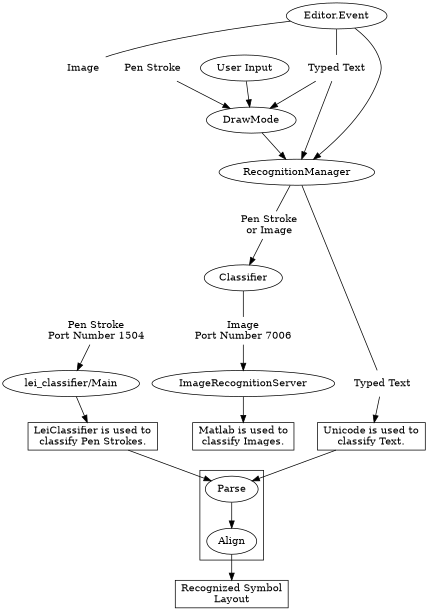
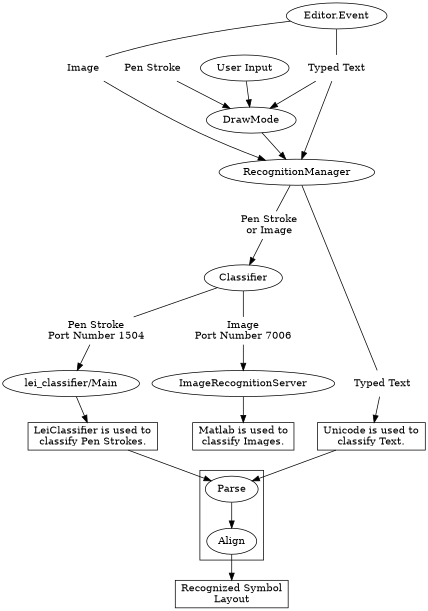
(371, 96) -> (179, 123)
none -> (176, 302)
